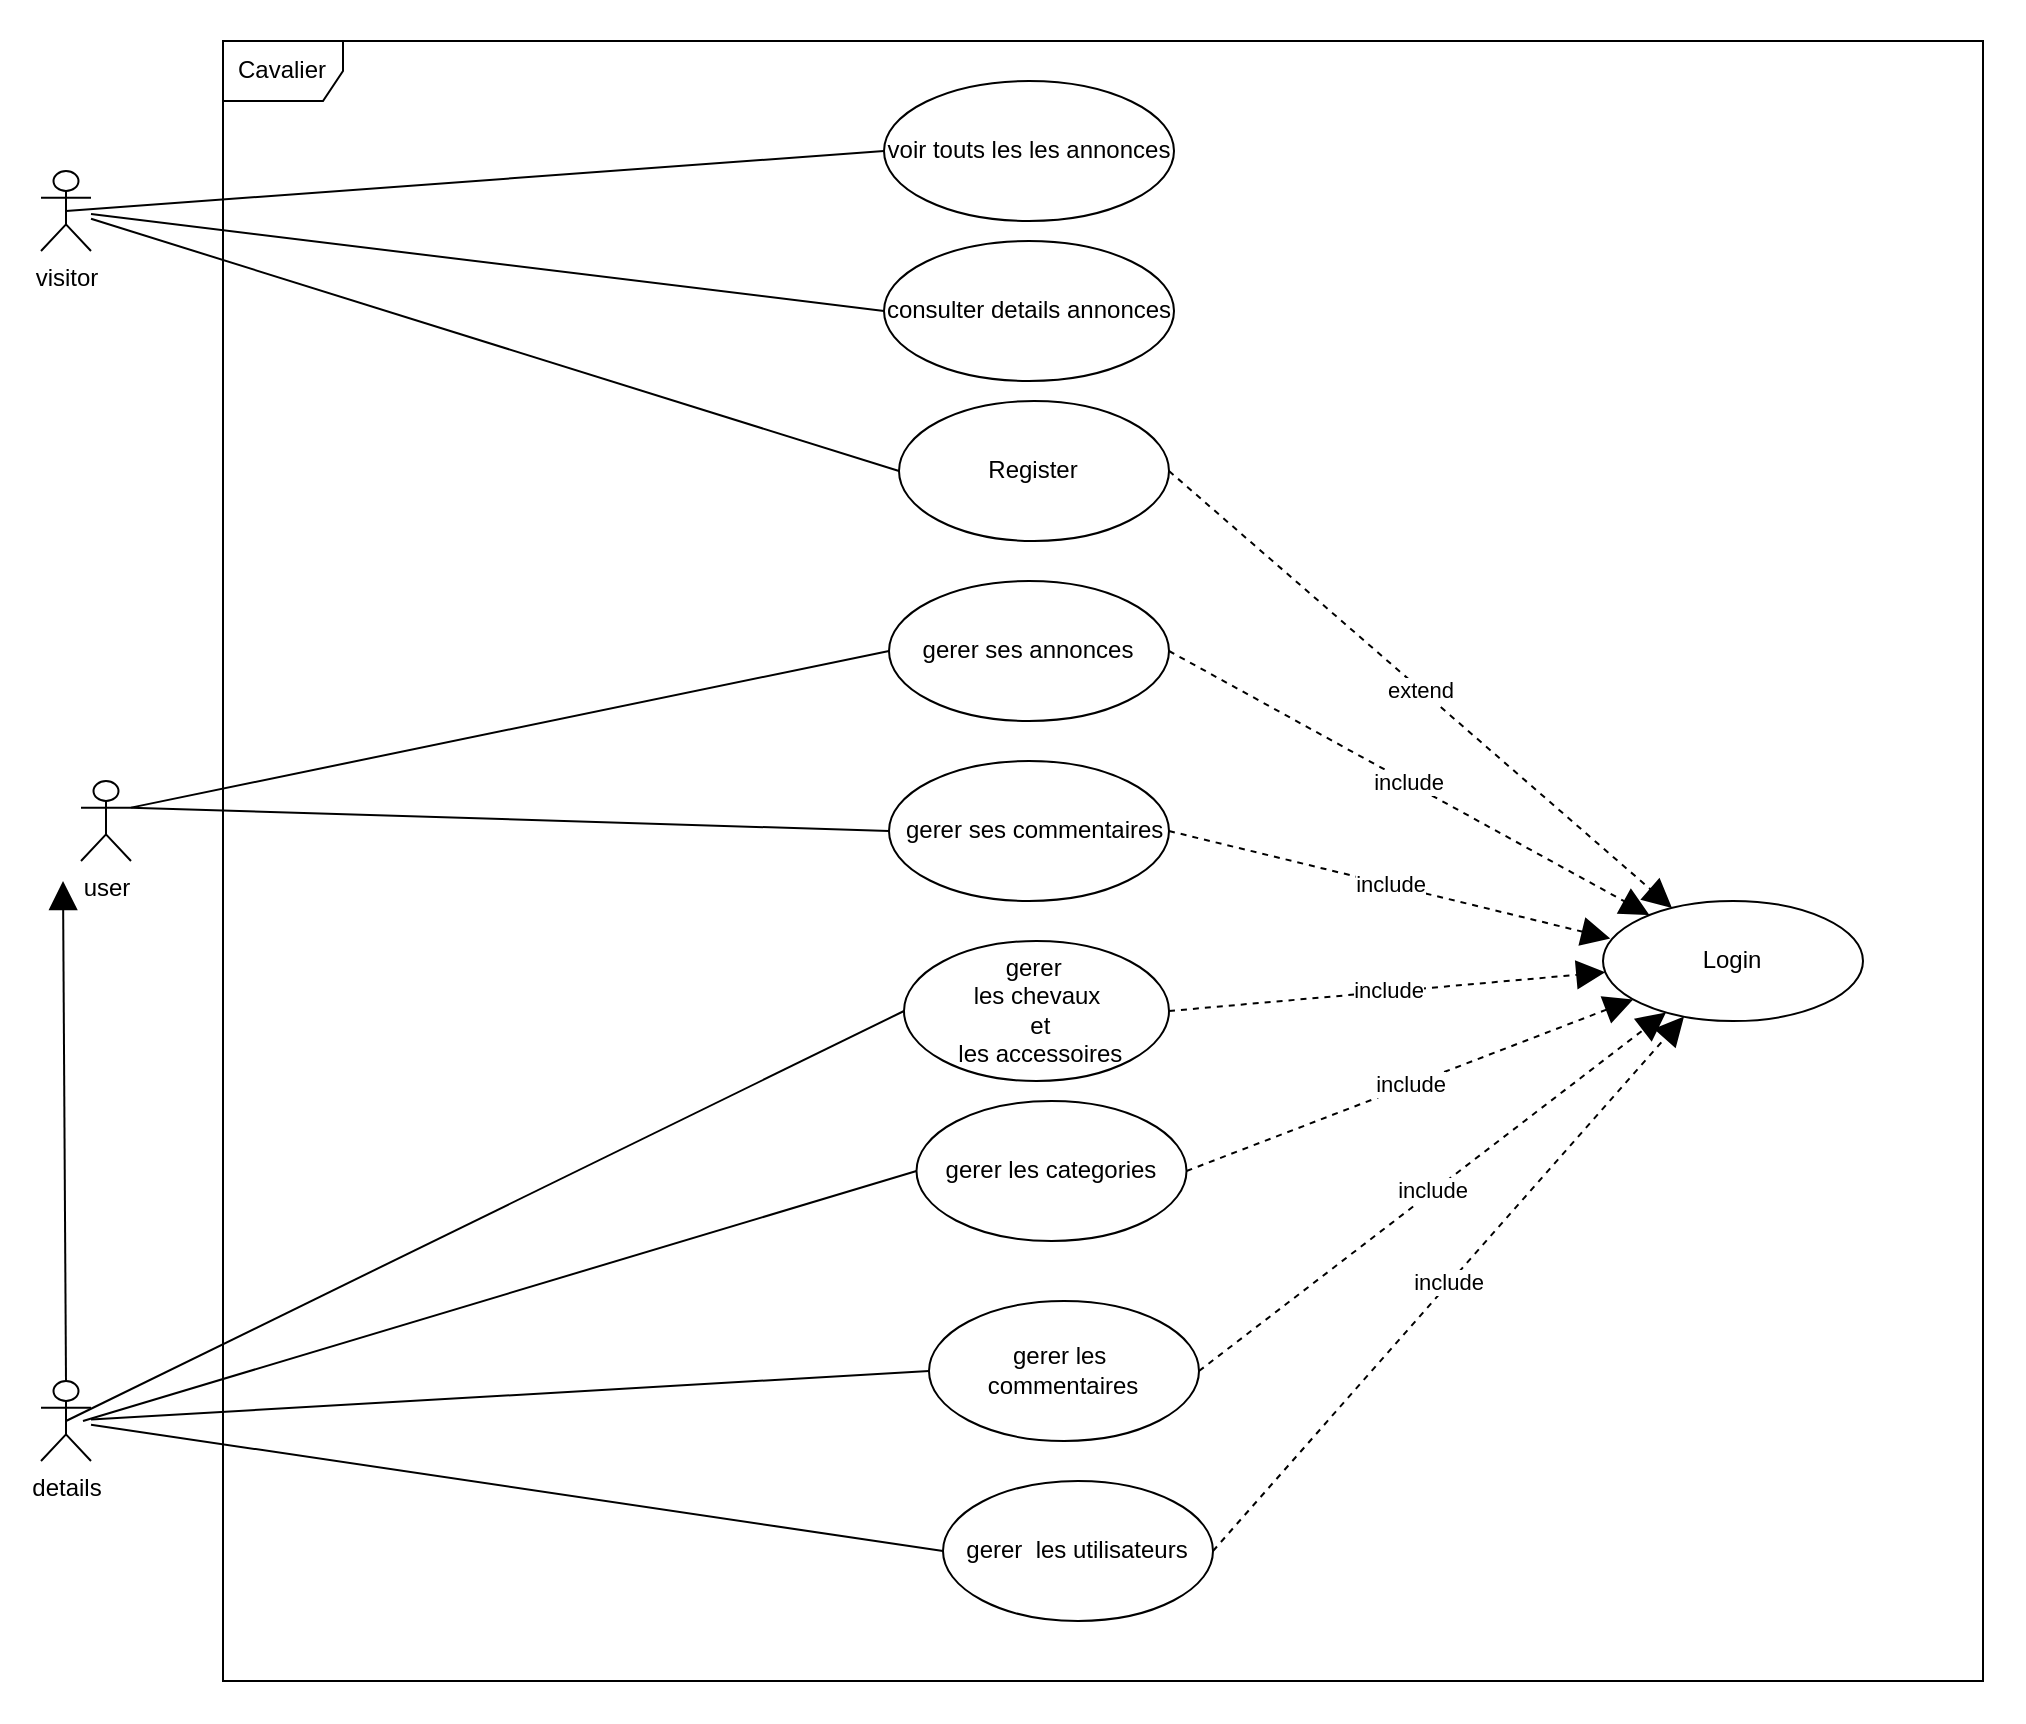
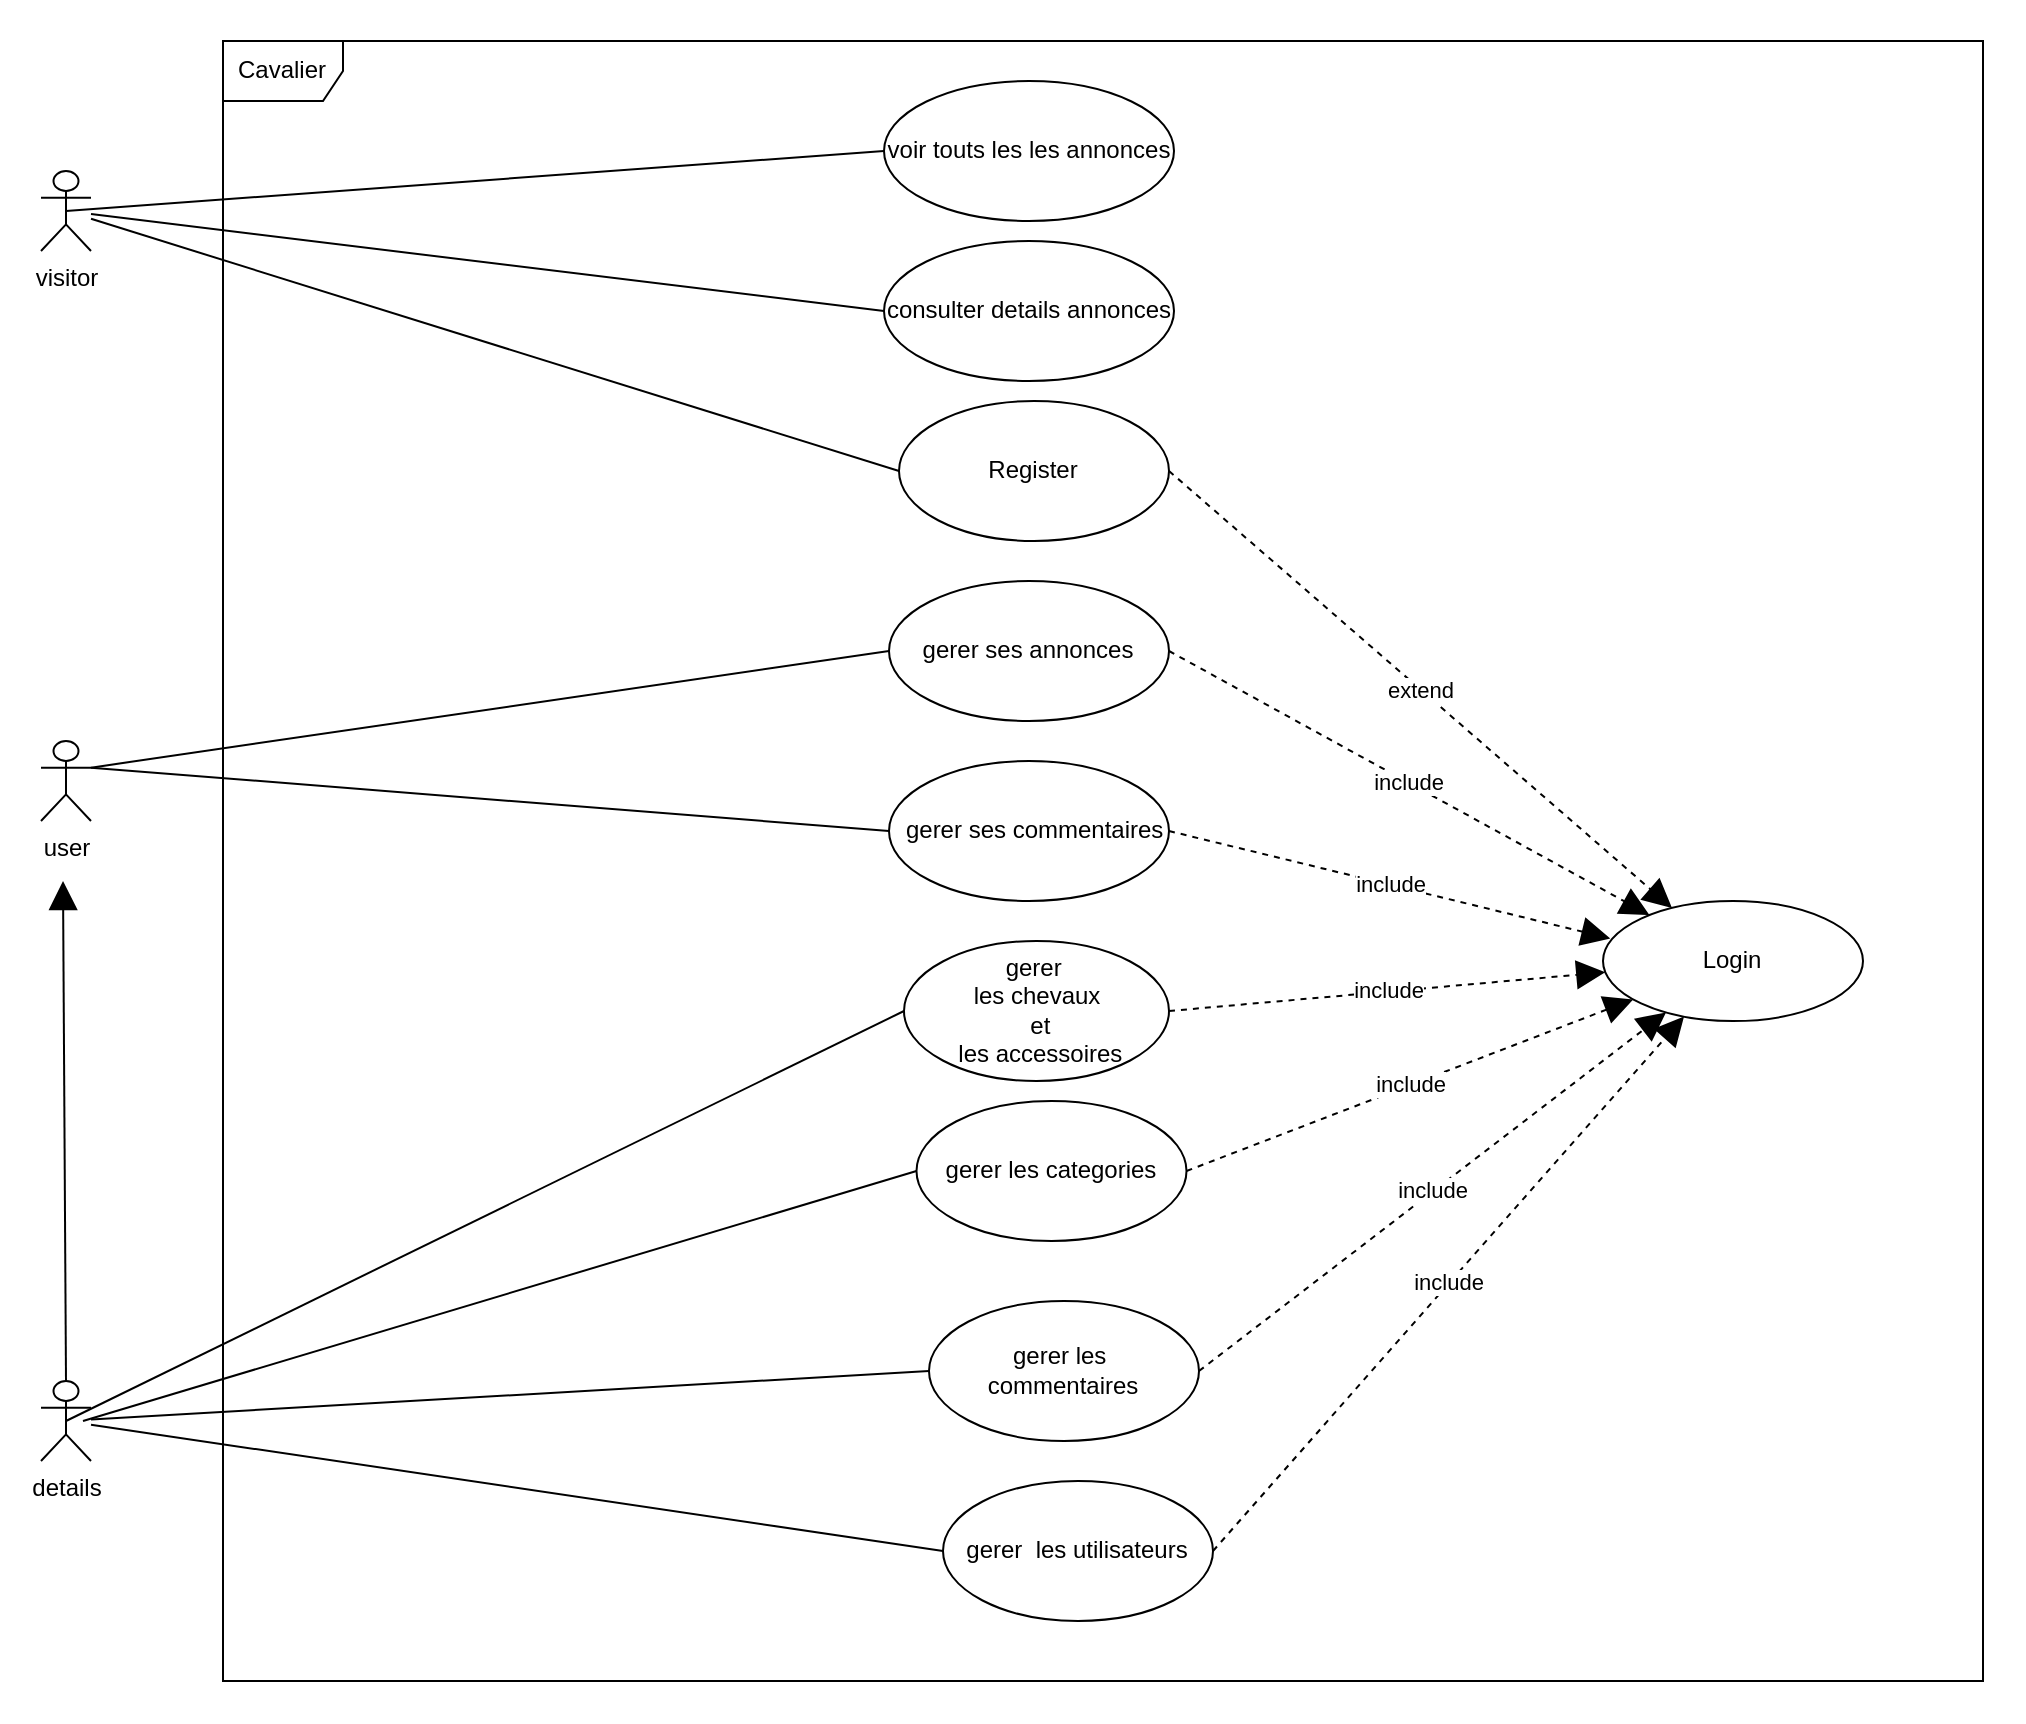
(106, 821) -> (66, 781)
